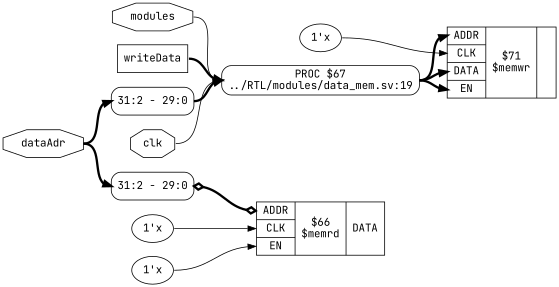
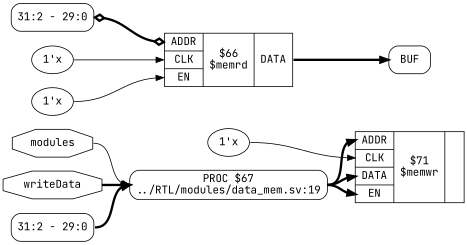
(153, 59) -> (53, 185)
none -> (410, 60)
(43, 144) -> none
(153, 144) -> none
